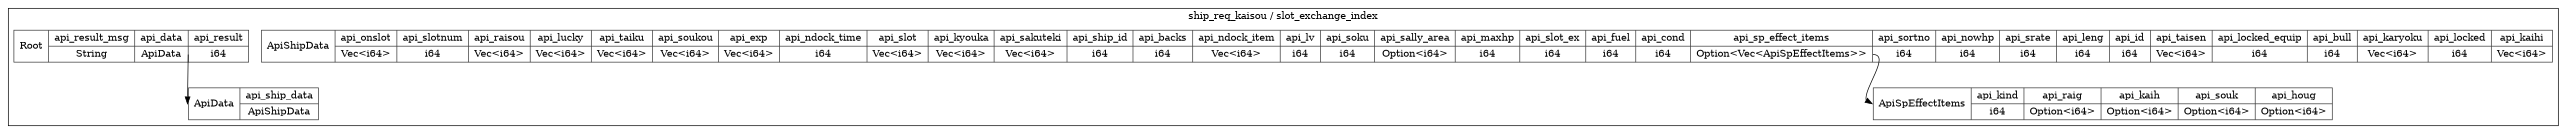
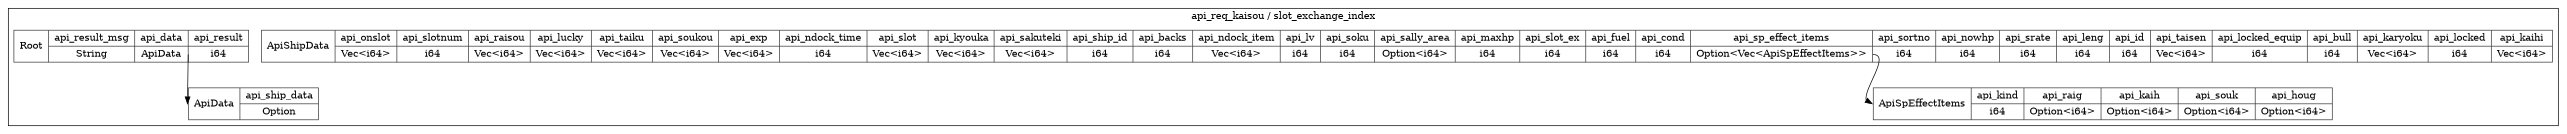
(1283, 16) -> (1283, 16)
(279, 111) -> (279, 111)
